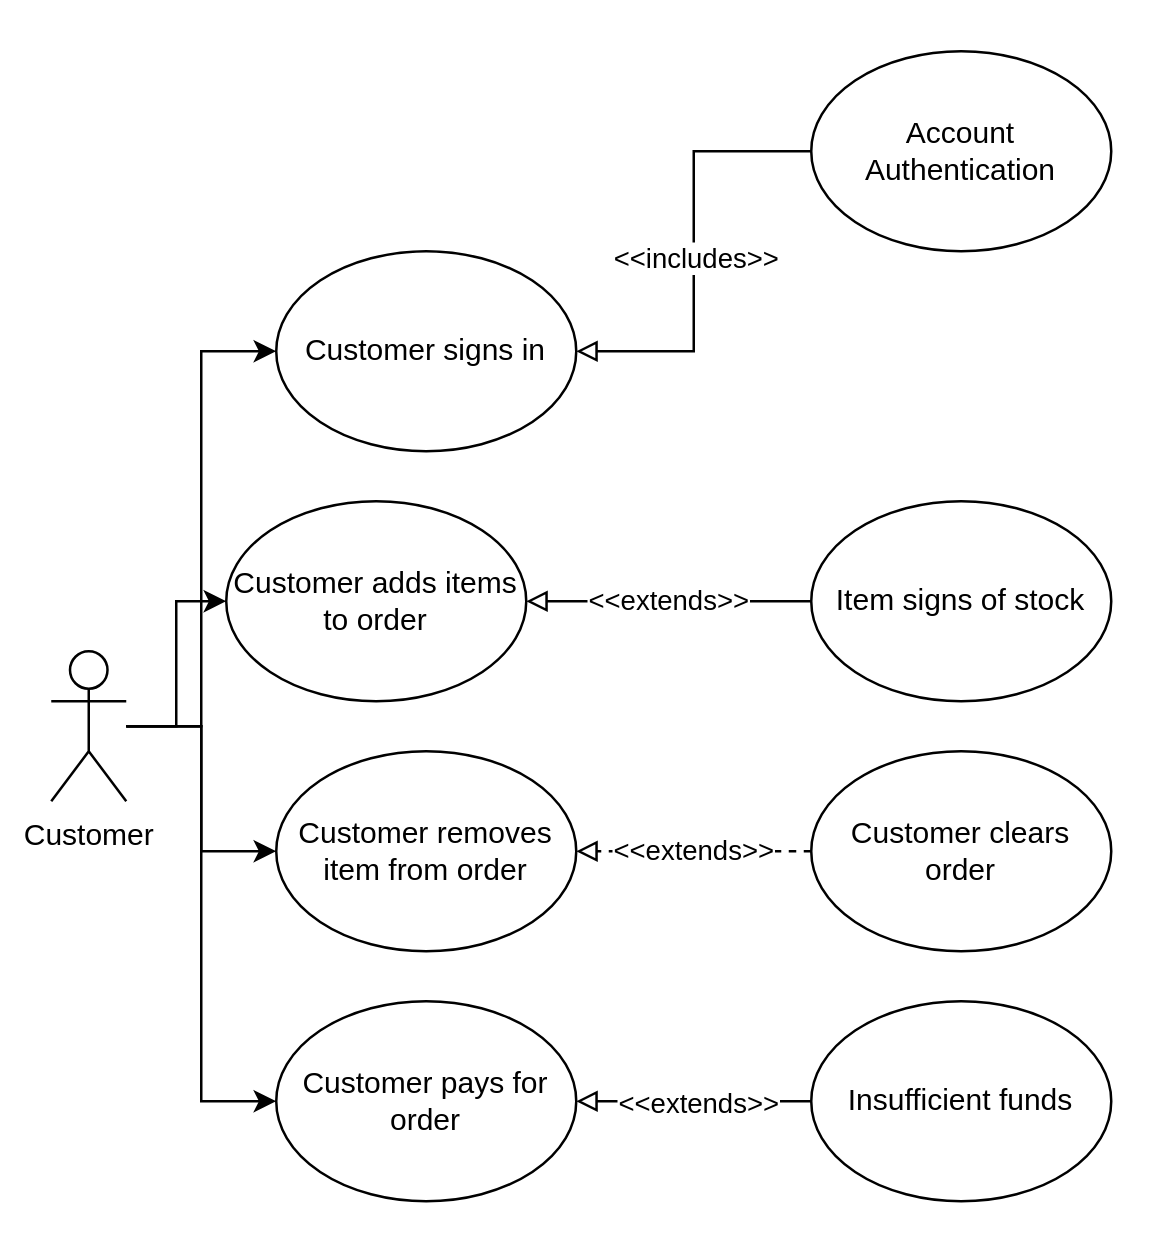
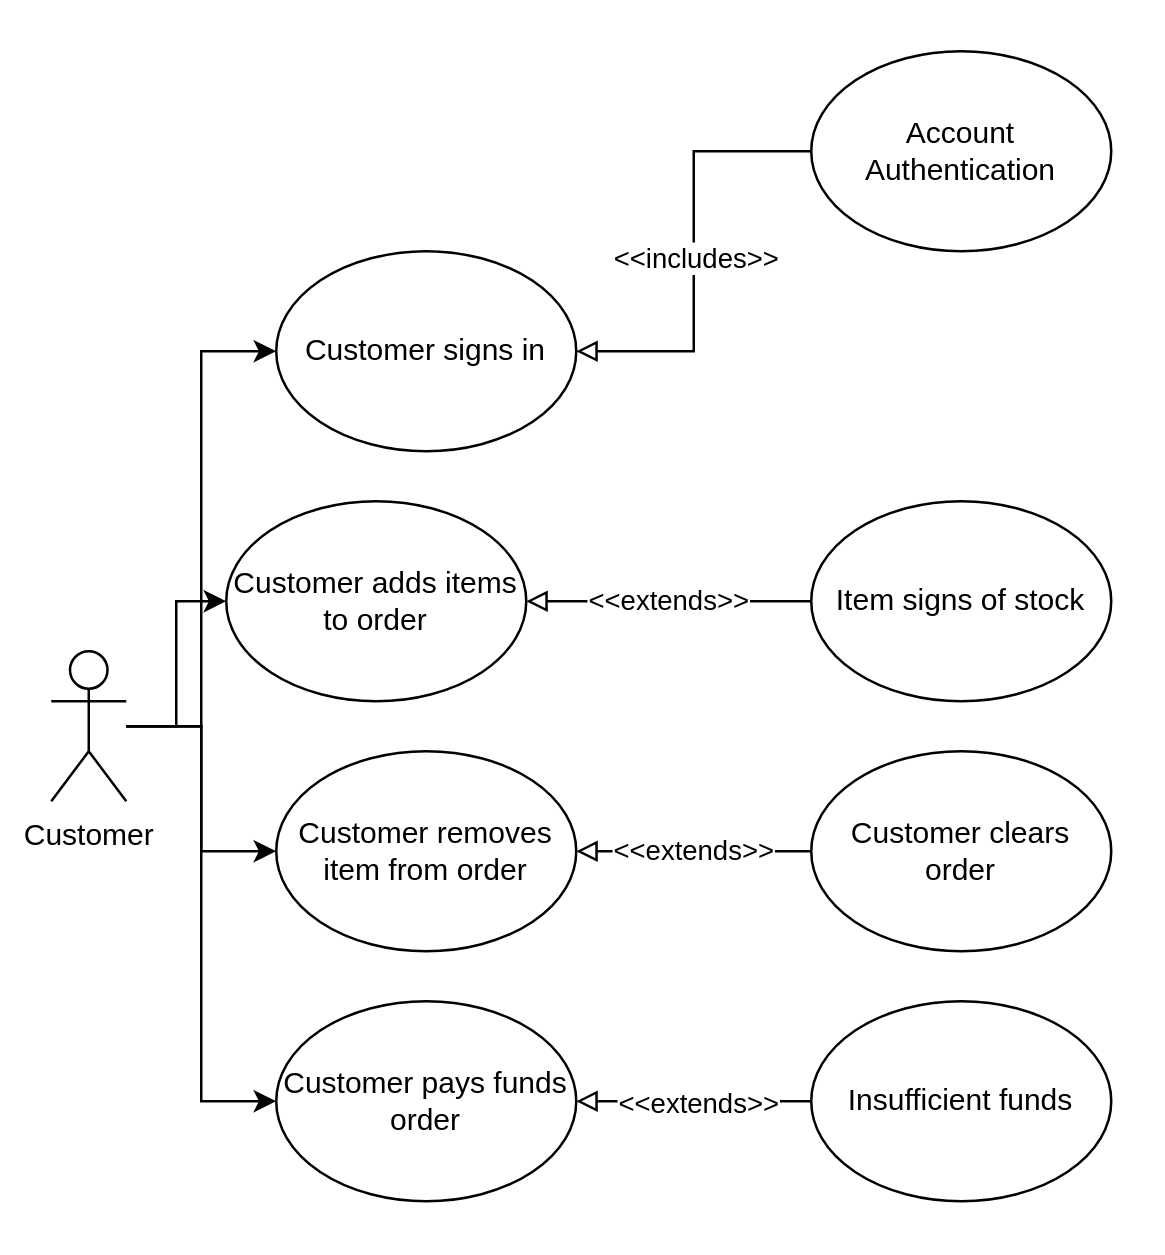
(794, 851) -> (794, 851)
(426, 1101) -> (426, 1101)
